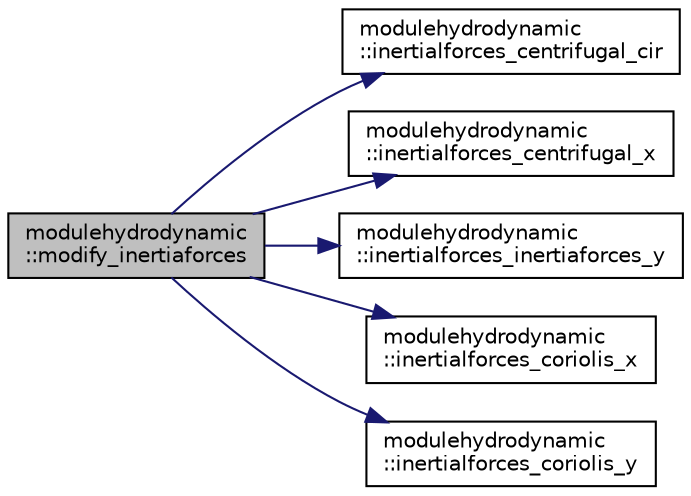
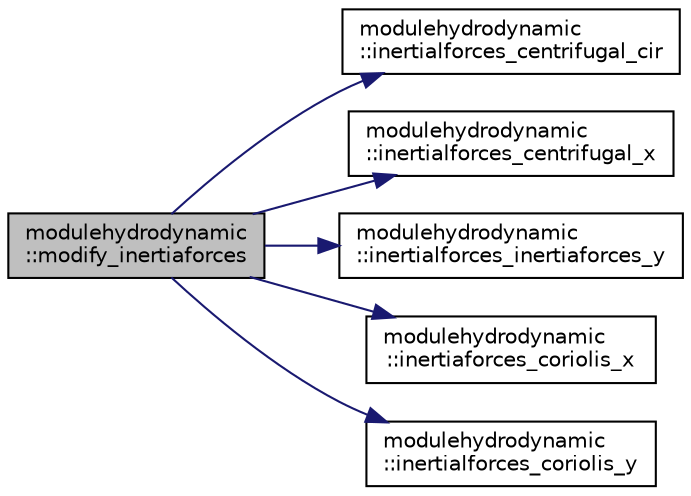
(511, 350) -> (511, 350)
